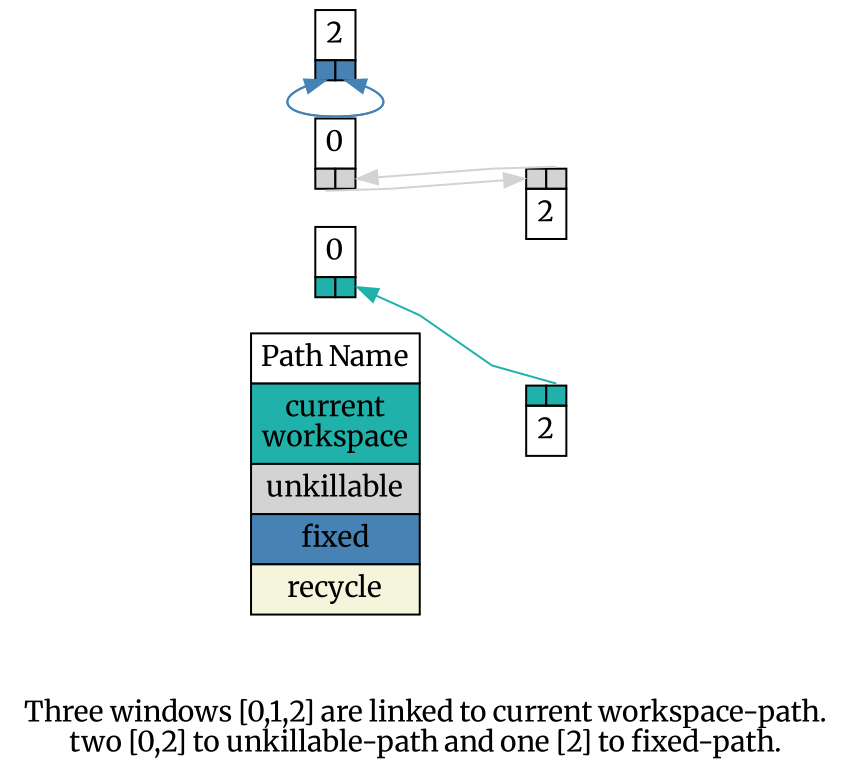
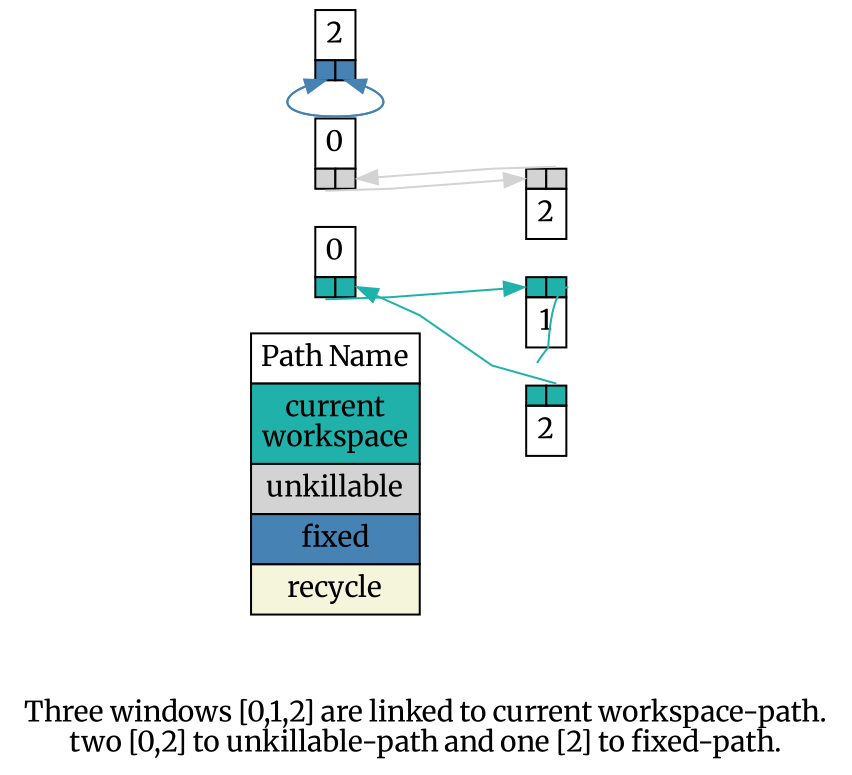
none -> (546, 311)
